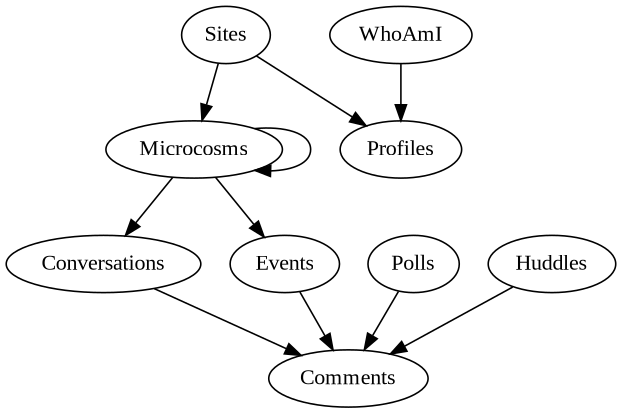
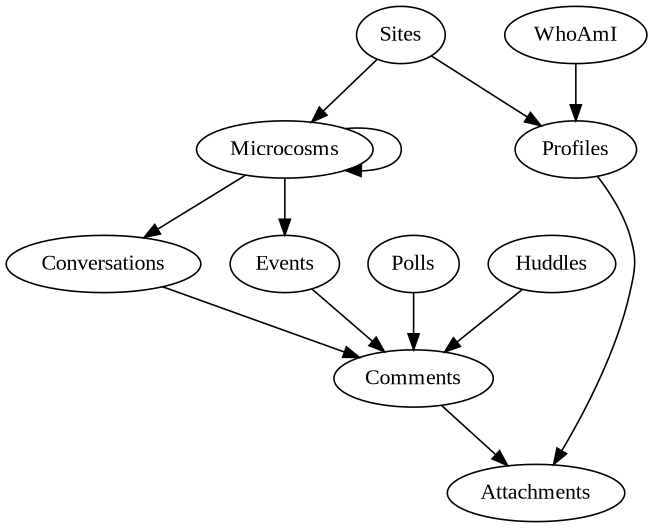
none -> (536, 493)
